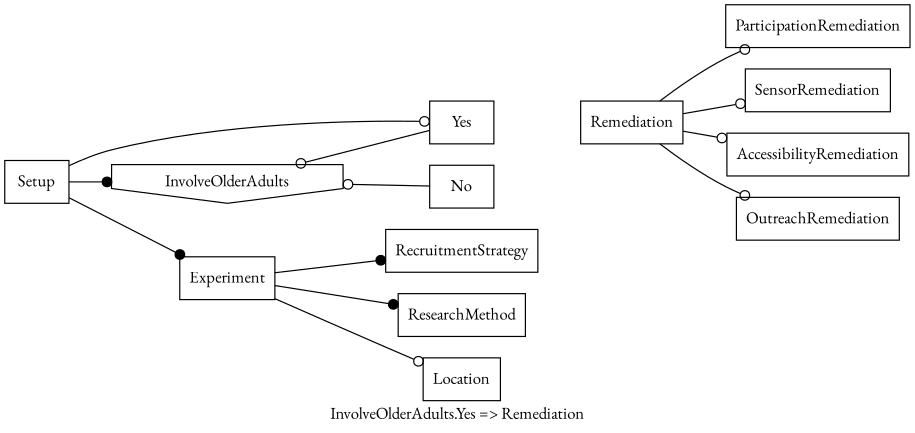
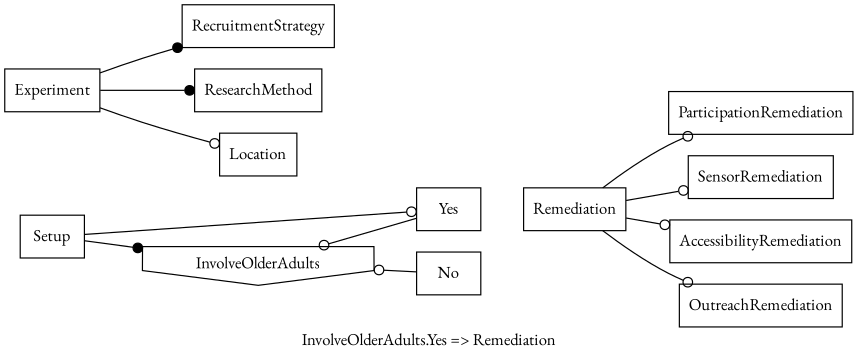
(122, 225) -> none
